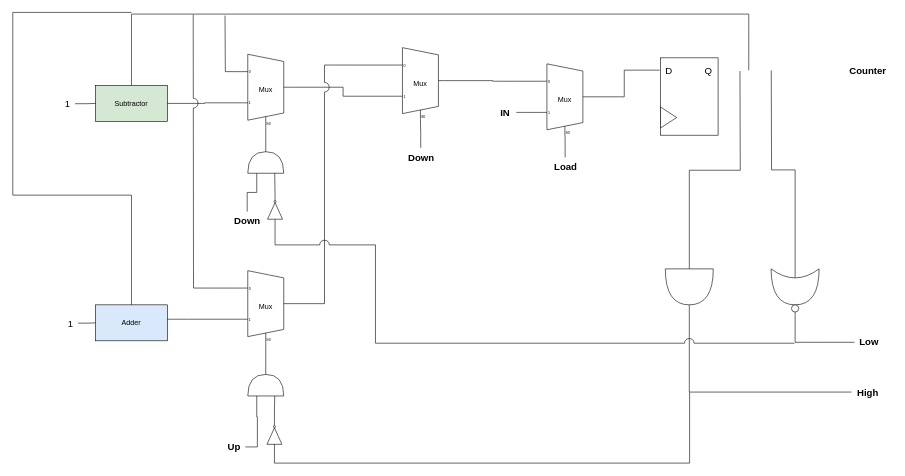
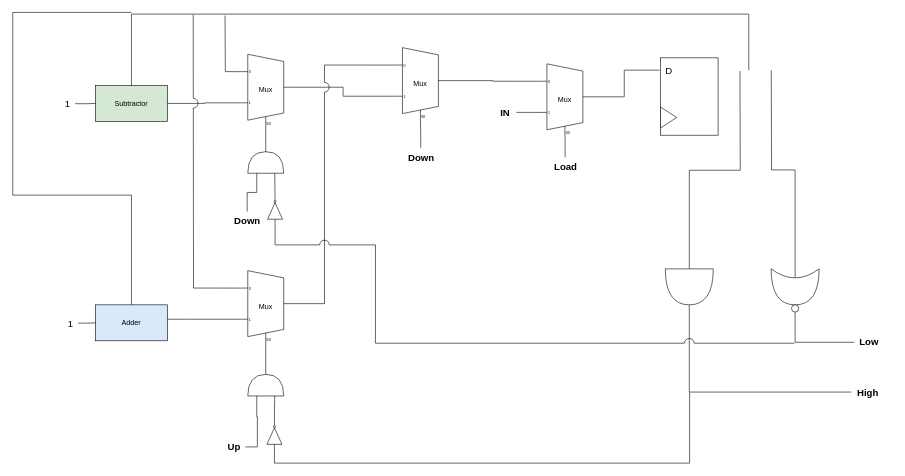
(708, 70) -> none
(868, 70) -> none
